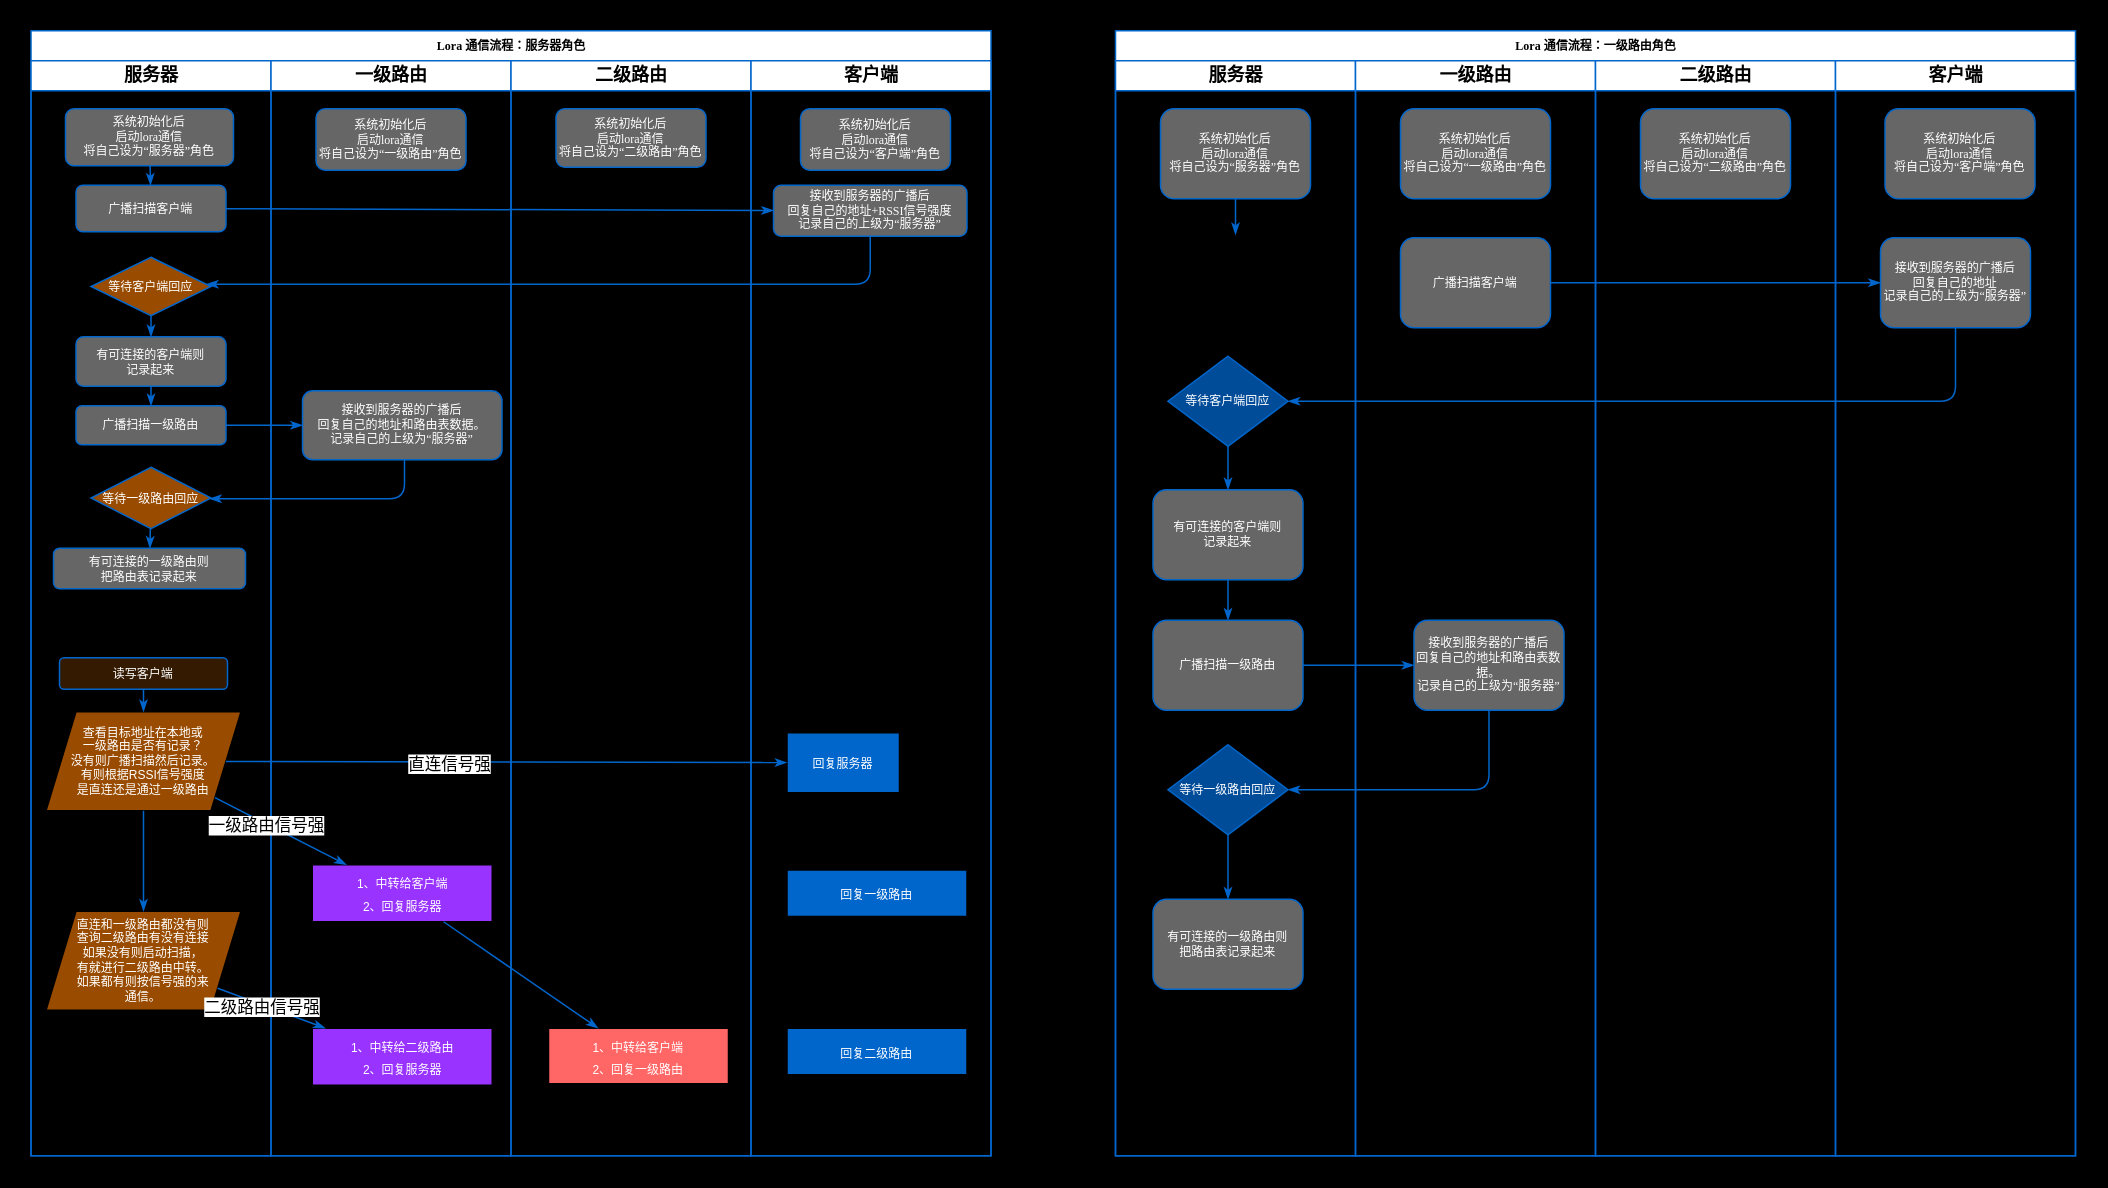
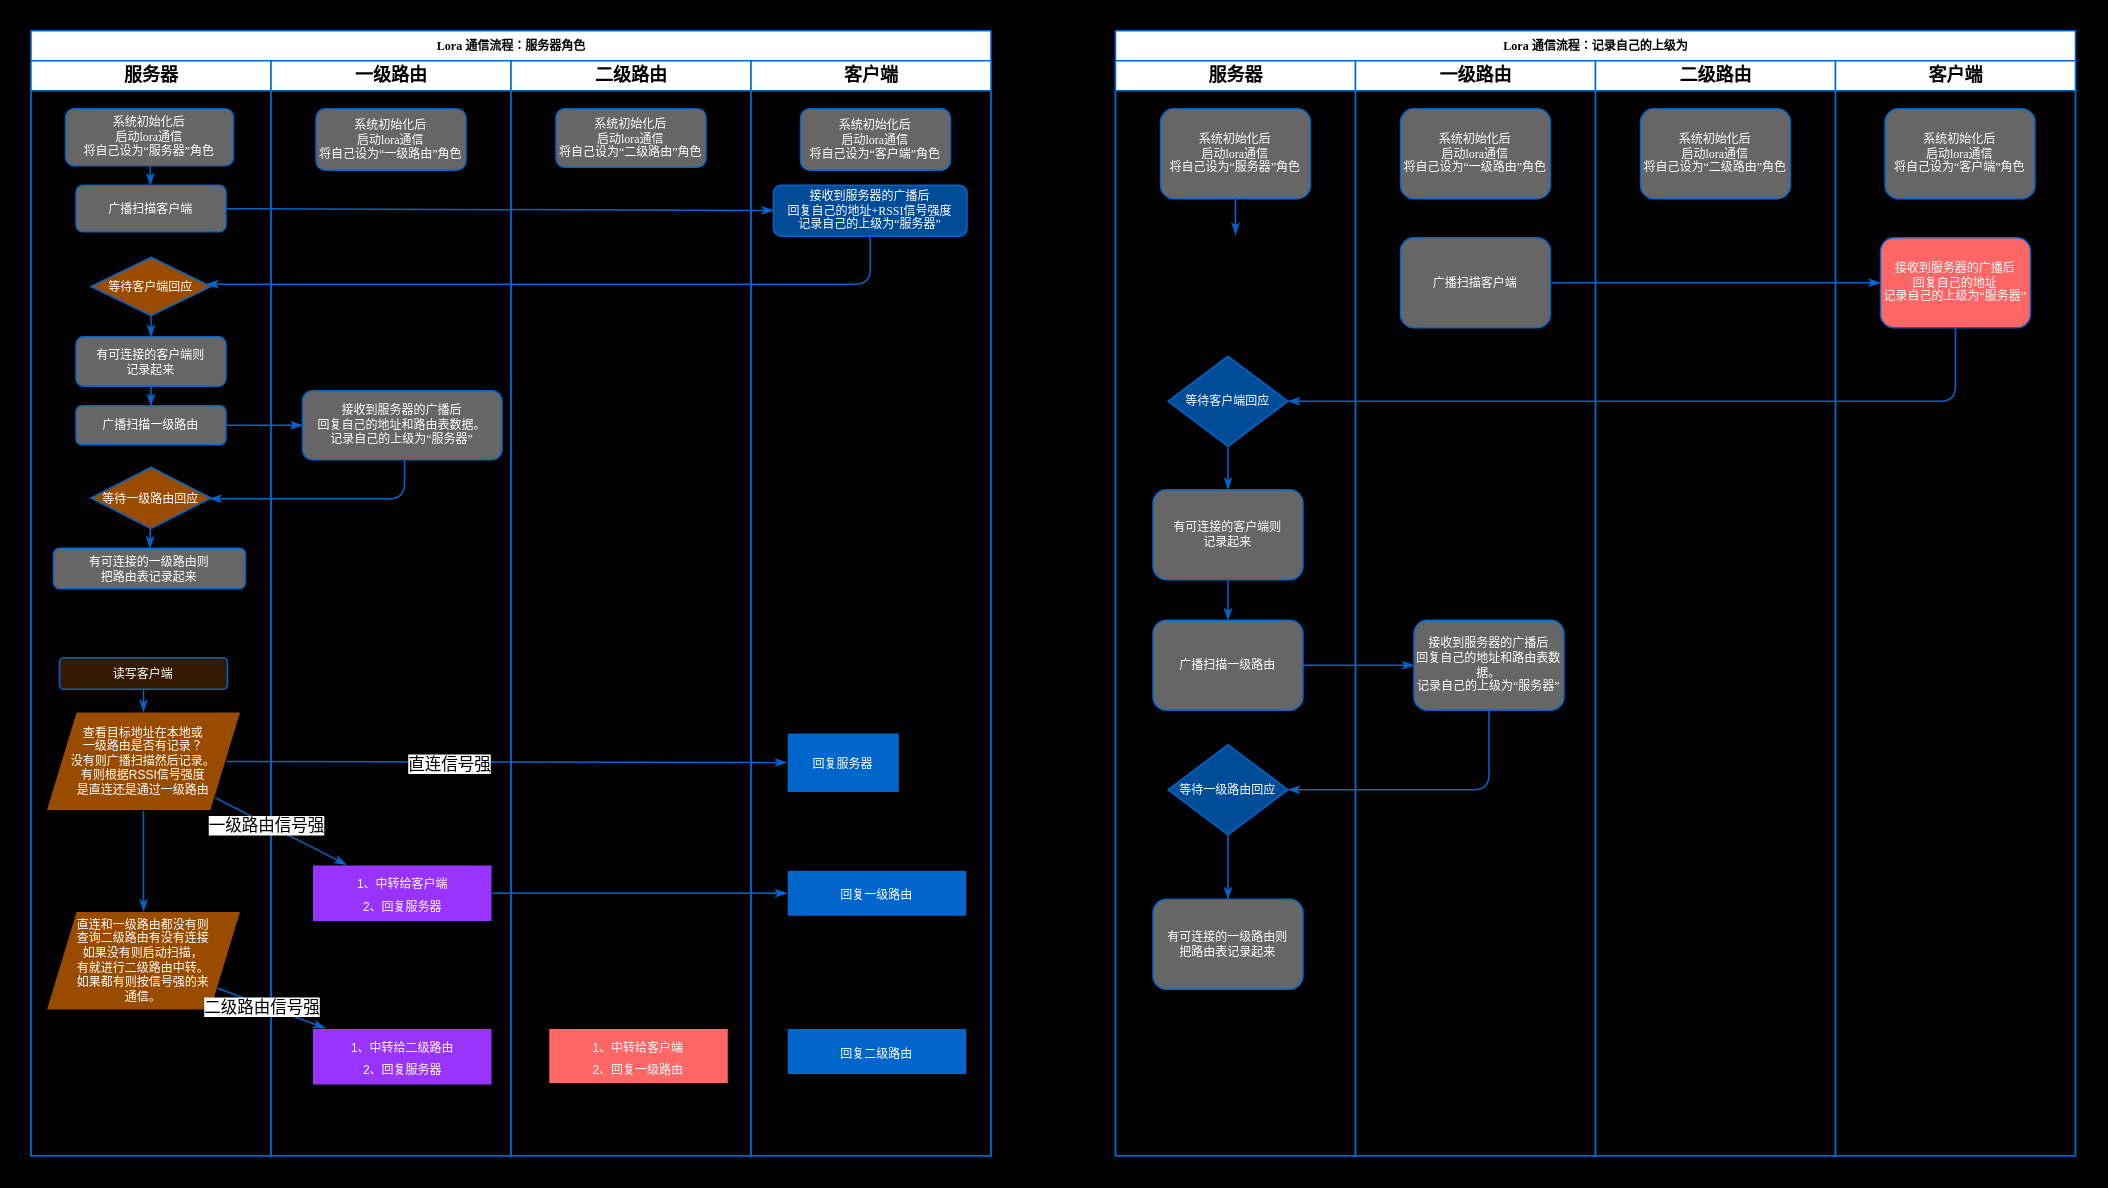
(1596, 46) -> (1596, 46)
(870, 211) -> (870, 211)
(1955, 283) -> (1955, 283)
(517, 972) -> (635, 893)
